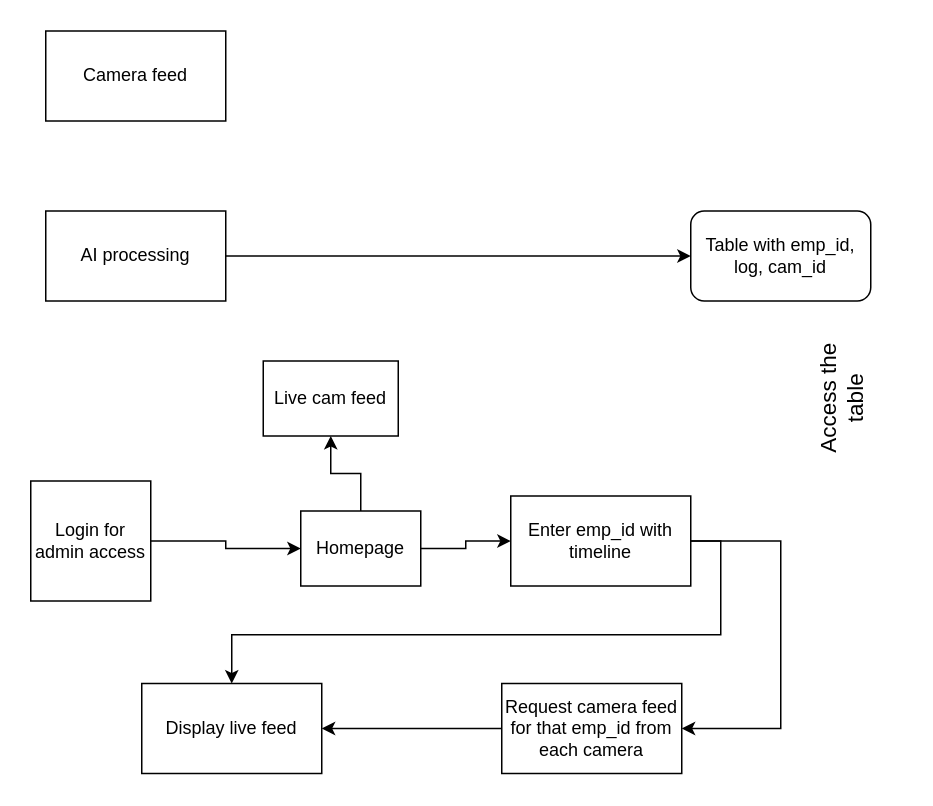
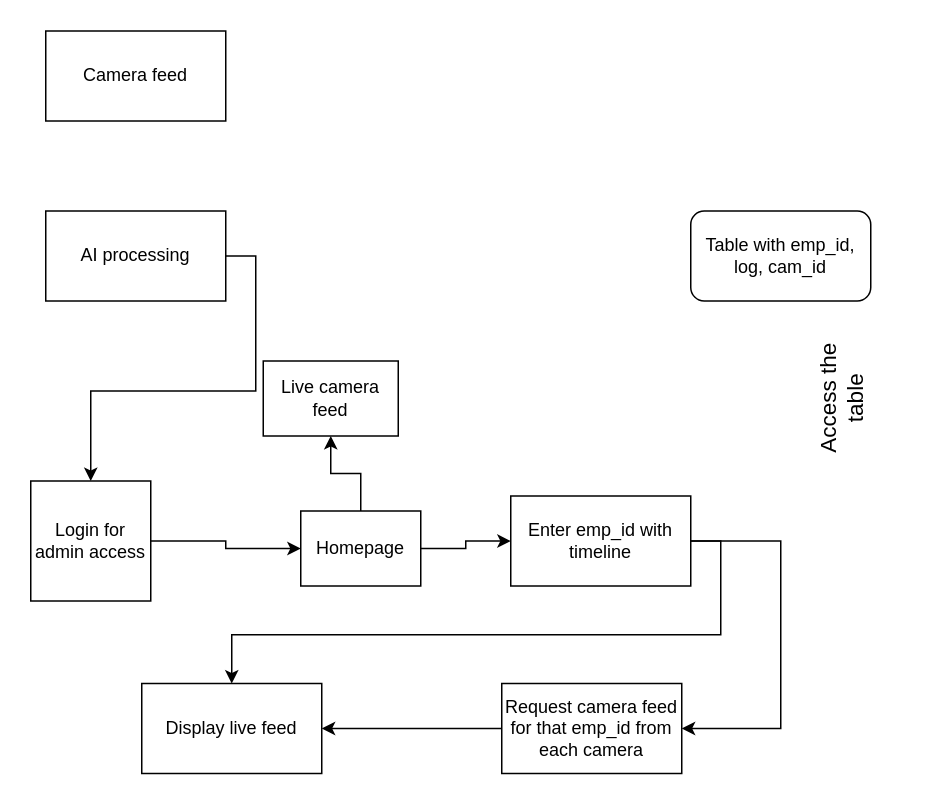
(467, 256) -> (203, 391)
(331, 398) -> (331, 398)
